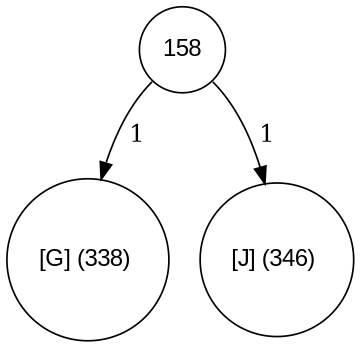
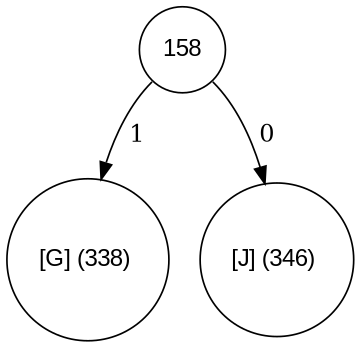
(263, 136) -> (263, 136)
